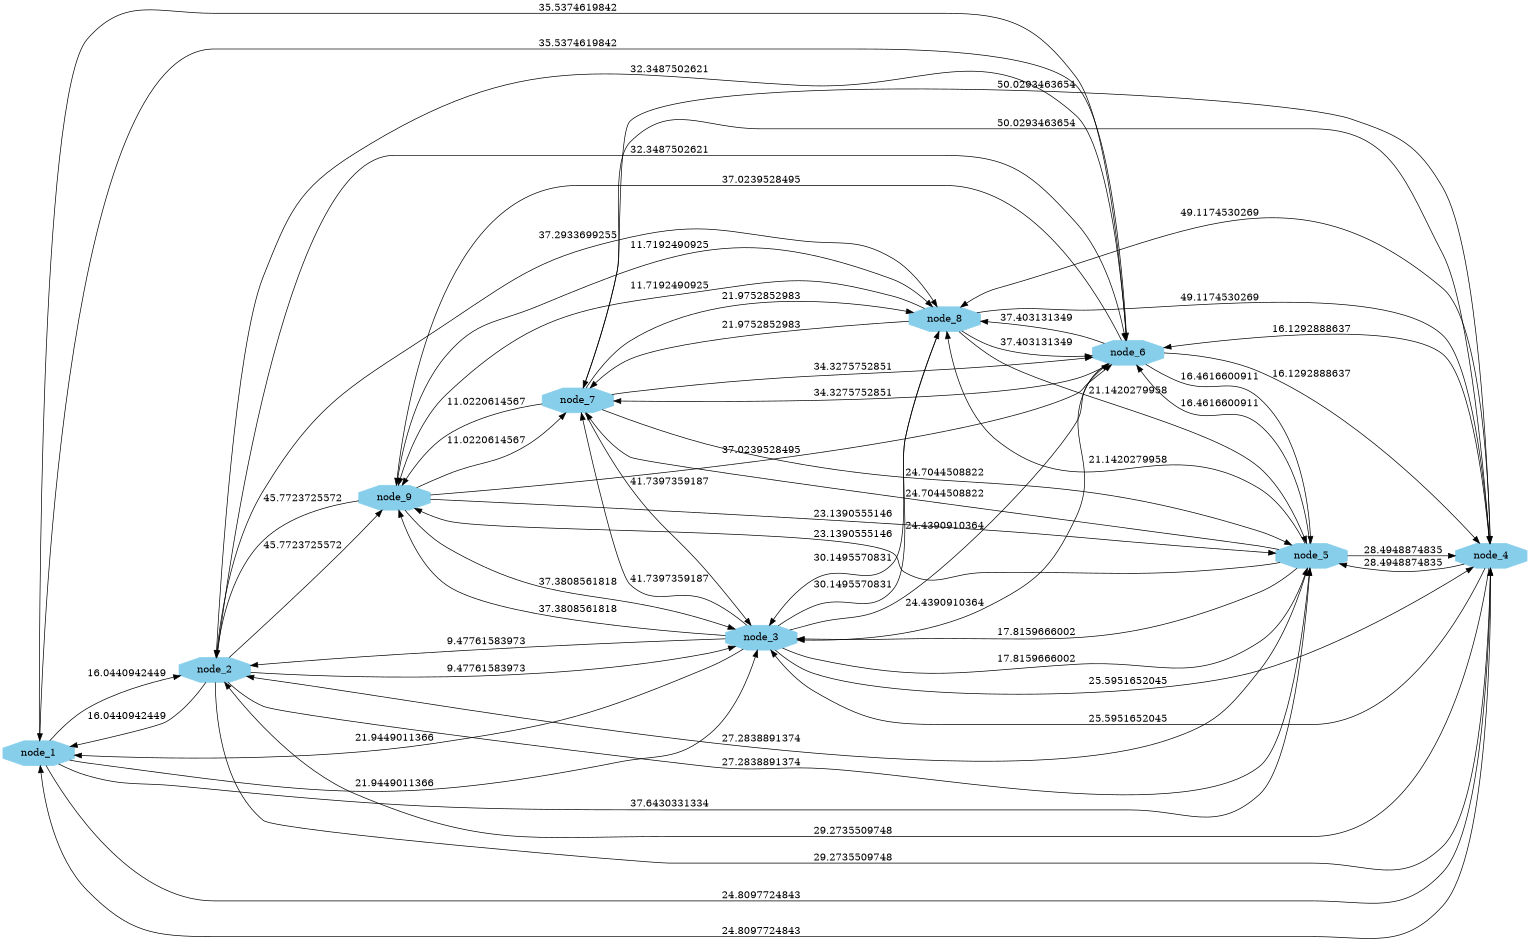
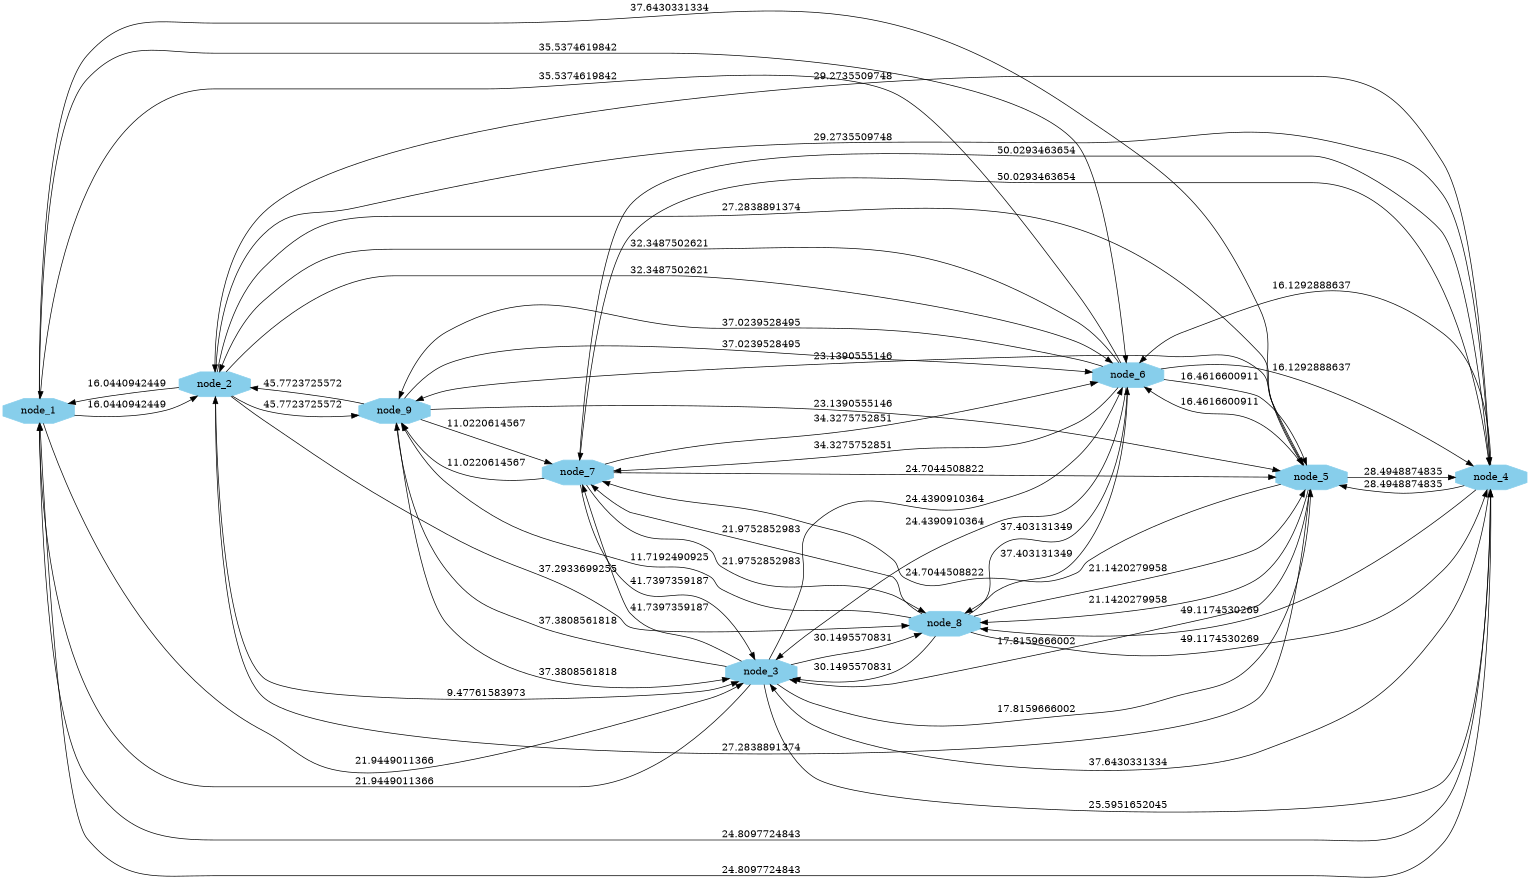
(598, 282) -> none
(491, 649) -> none
(1128, 719) -> (1128, 763)
